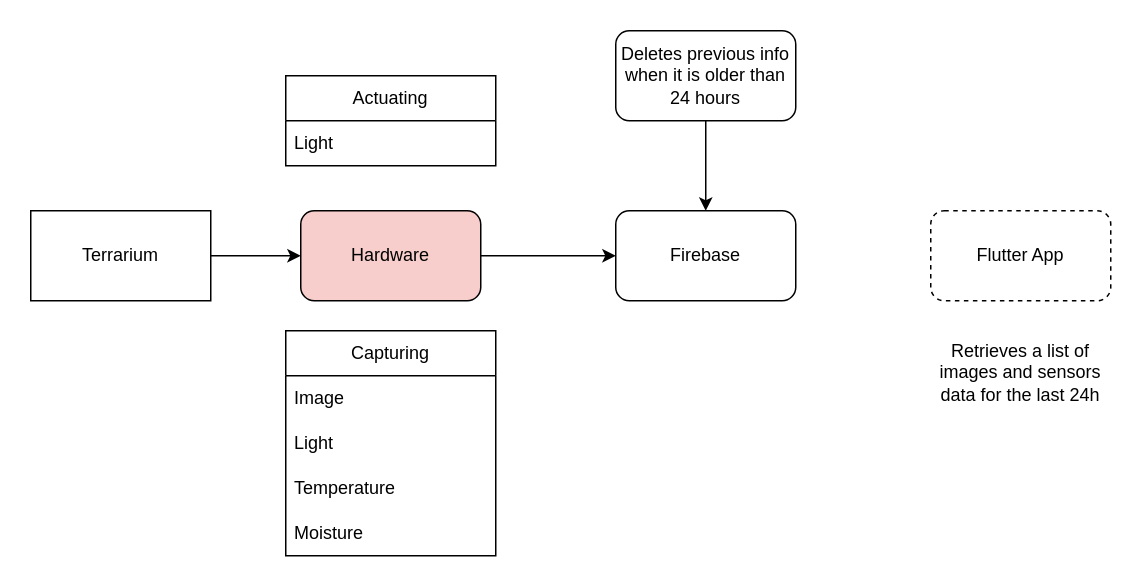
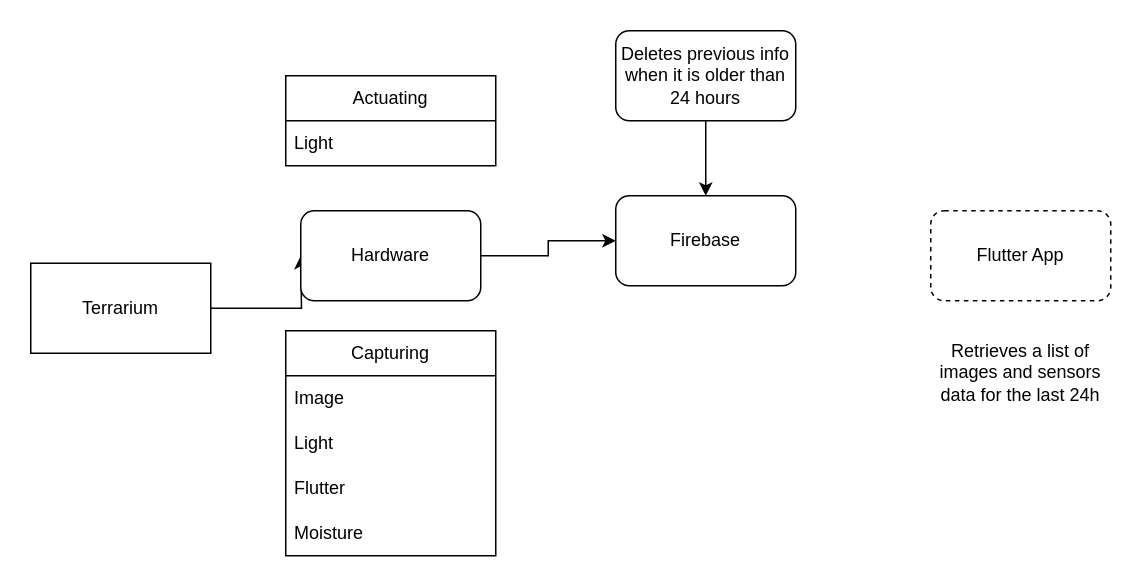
(121, 256) -> (121, 308)
(391, 256) -> (391, 256)
(706, 256) -> (706, 241)
(350, 488) -> (328, 488)
